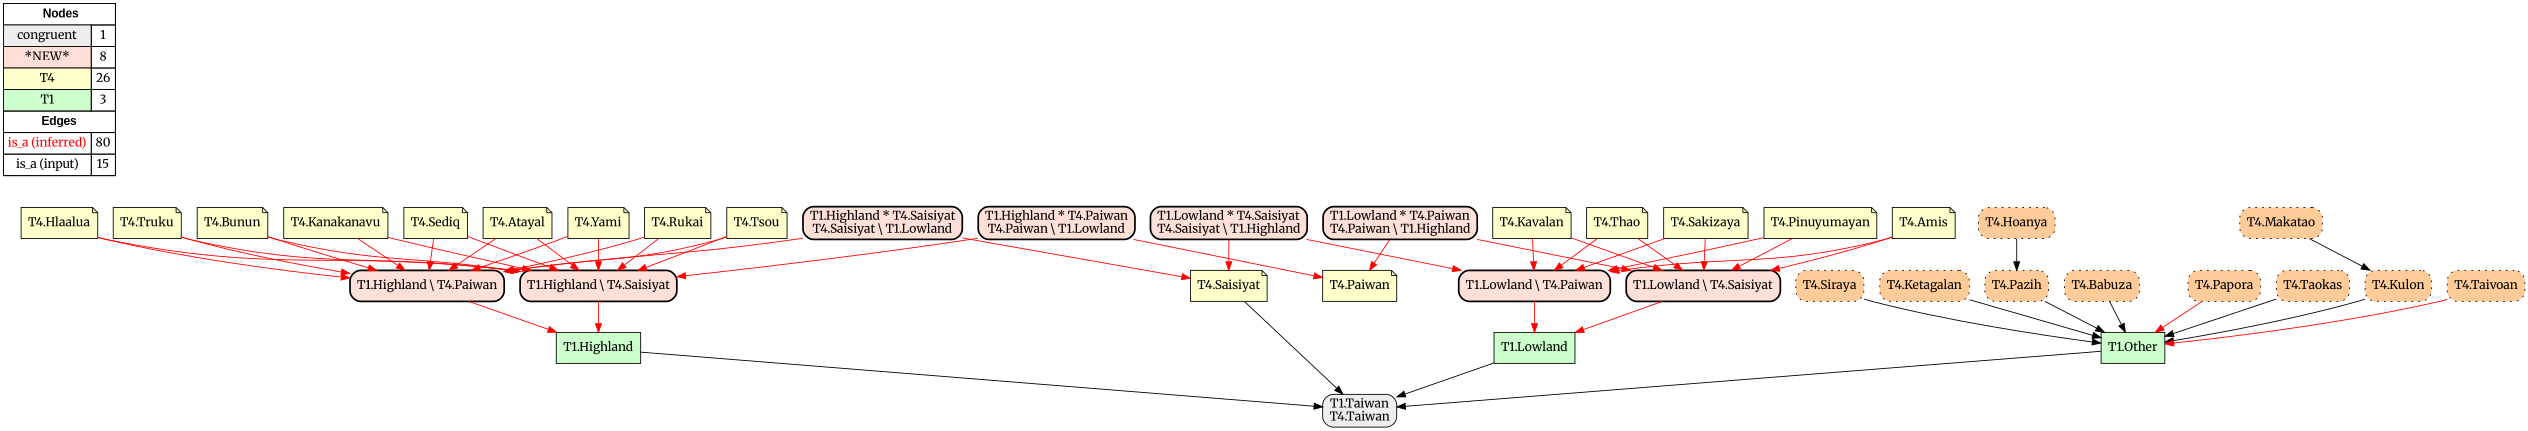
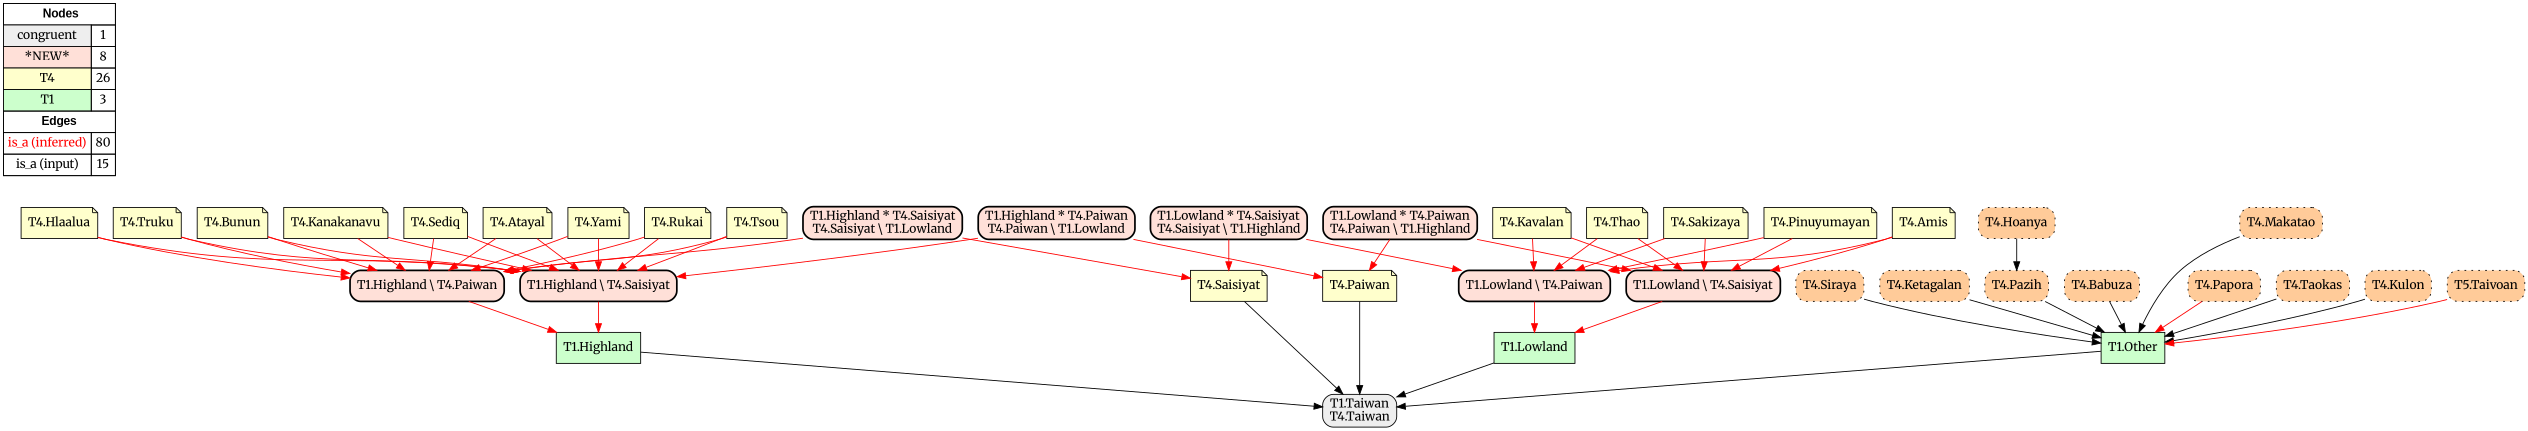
(2336, 252) -> (2181, 270)
(2486, 286) -> (2486, 286)
none -> (1360, 343)
